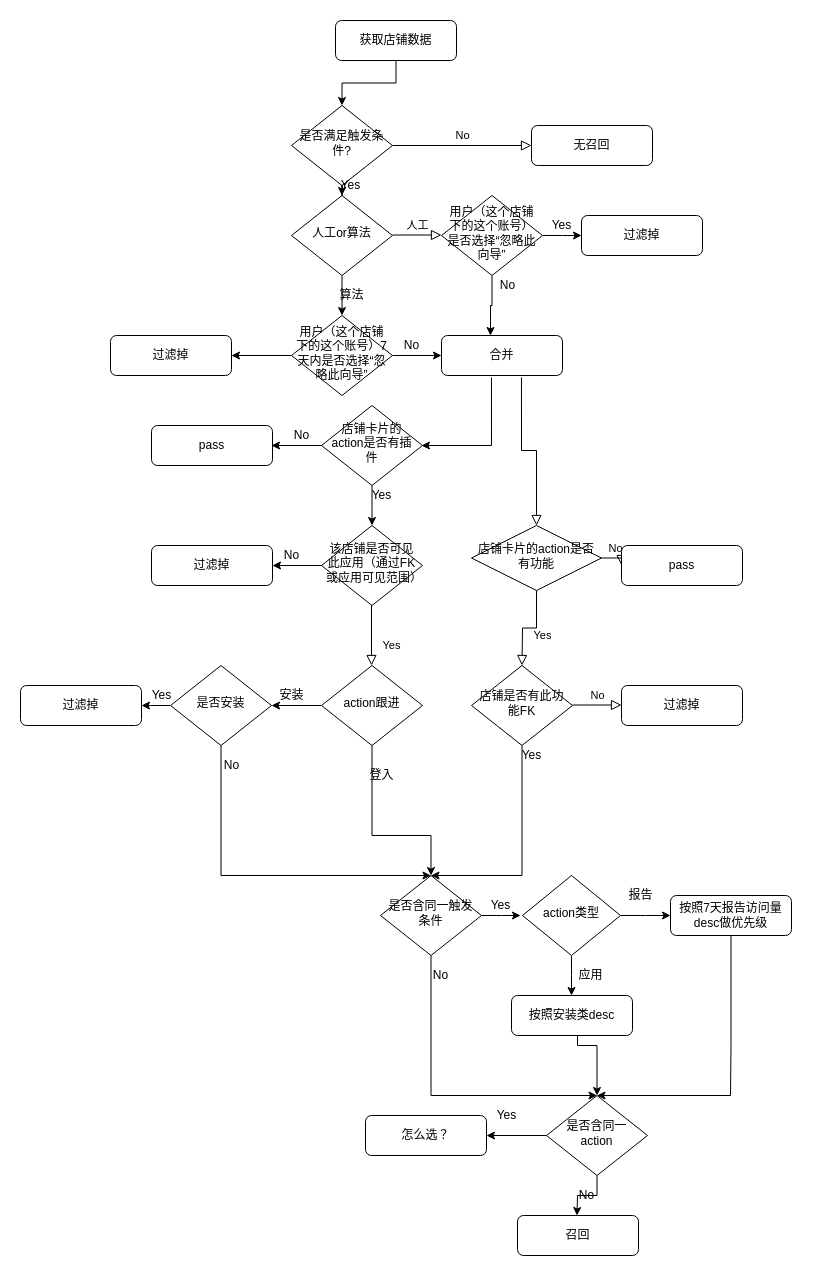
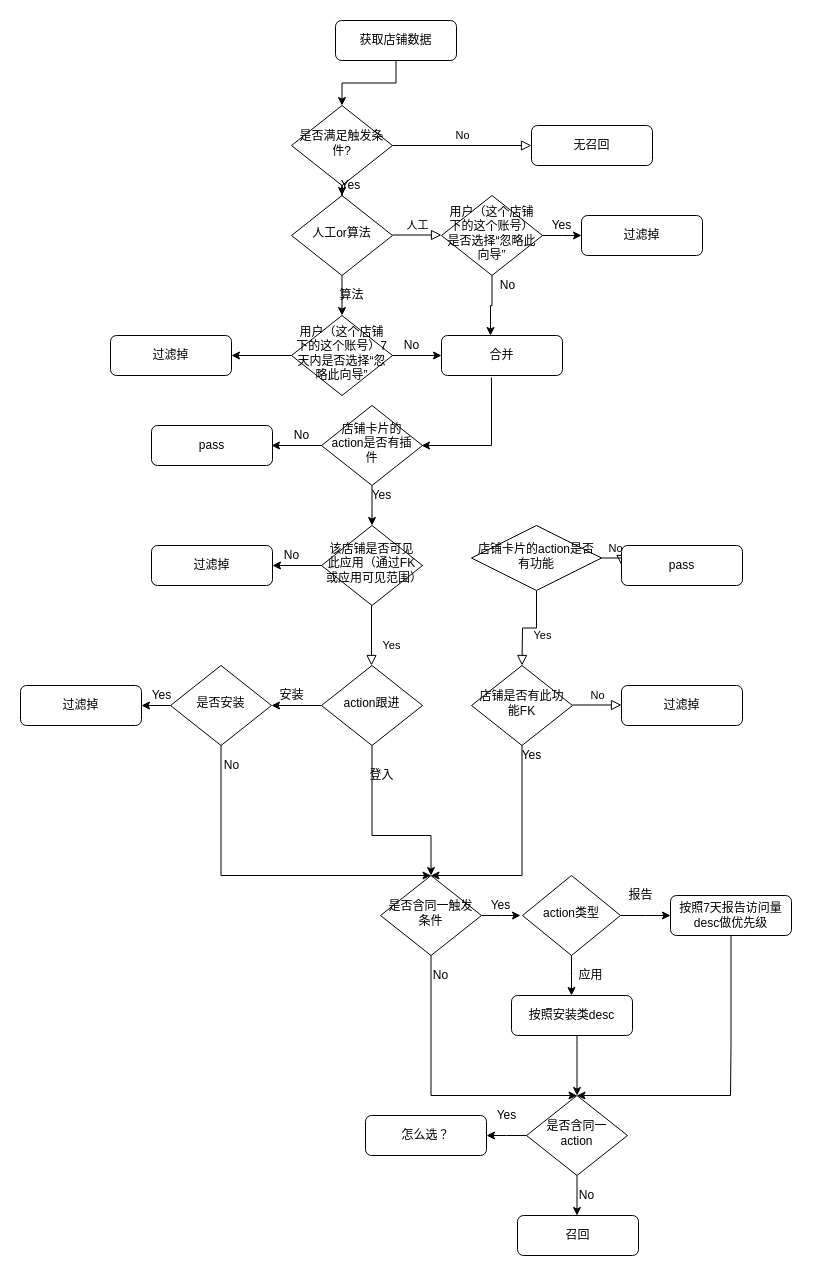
(525, 451) -> none
(597, 1136) -> (577, 1136)
